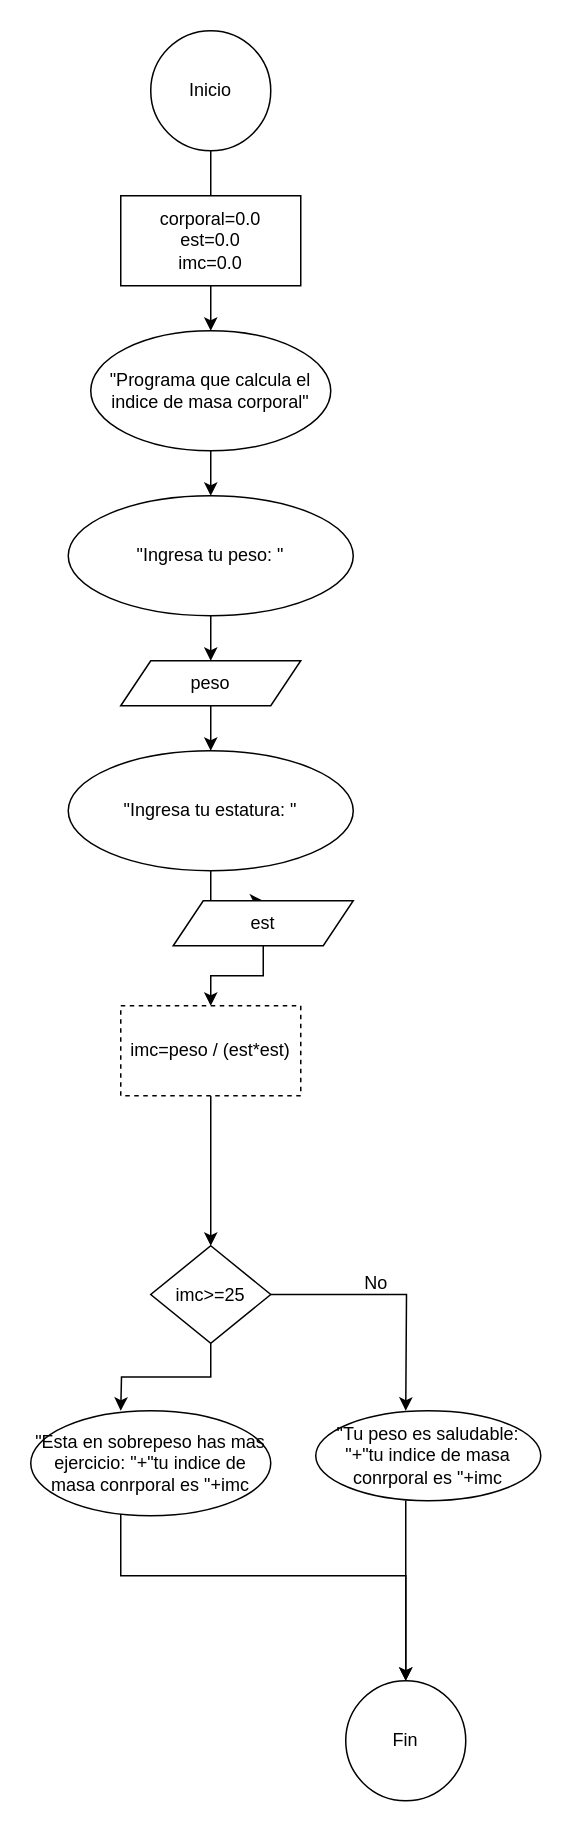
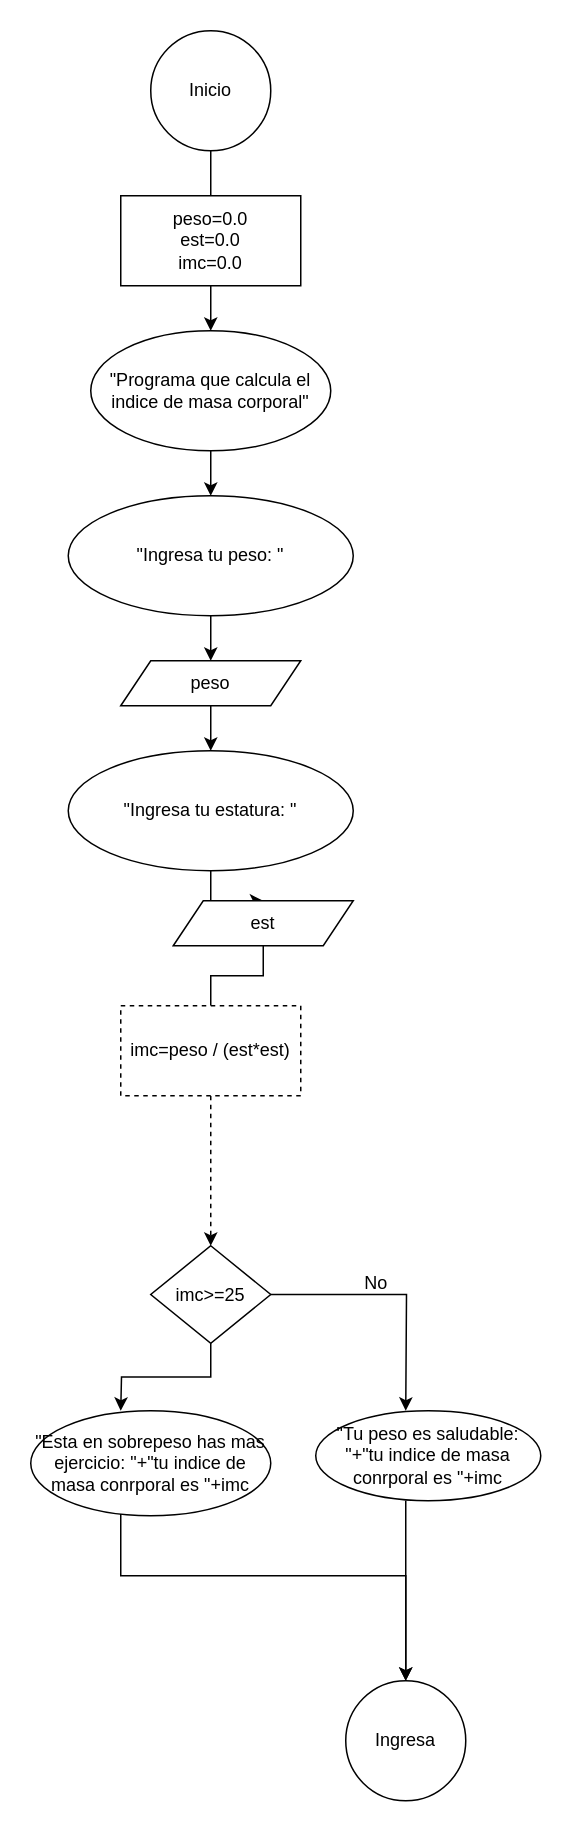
(211, 241) -> (211, 241)
(211, 994) -> (211, 998)
(211, 1165) -> (211, 1165)
(406, 1741) -> (406, 1741)
